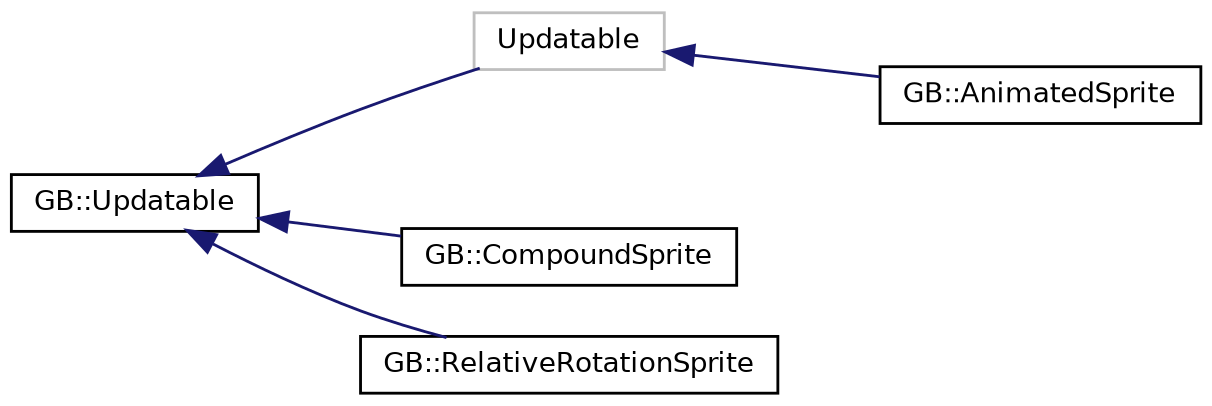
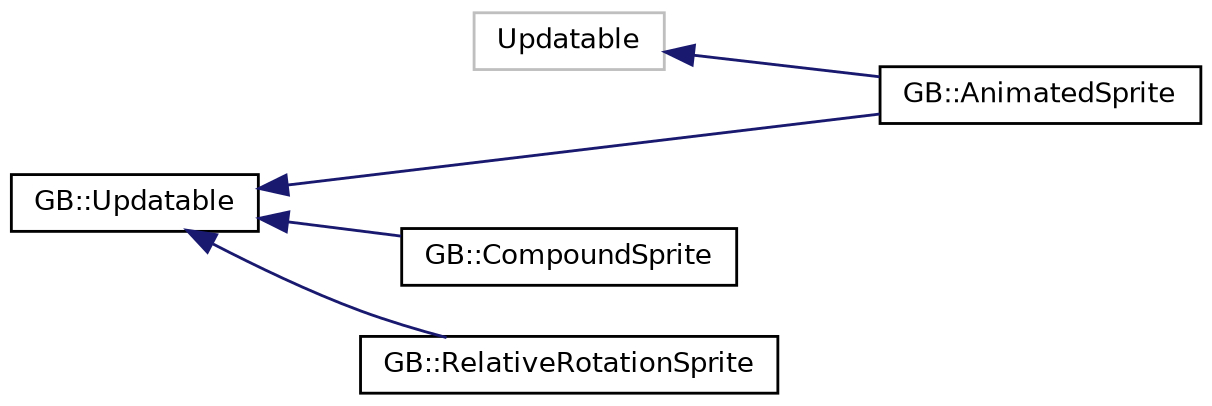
(351, 113) -> (584, 150)
